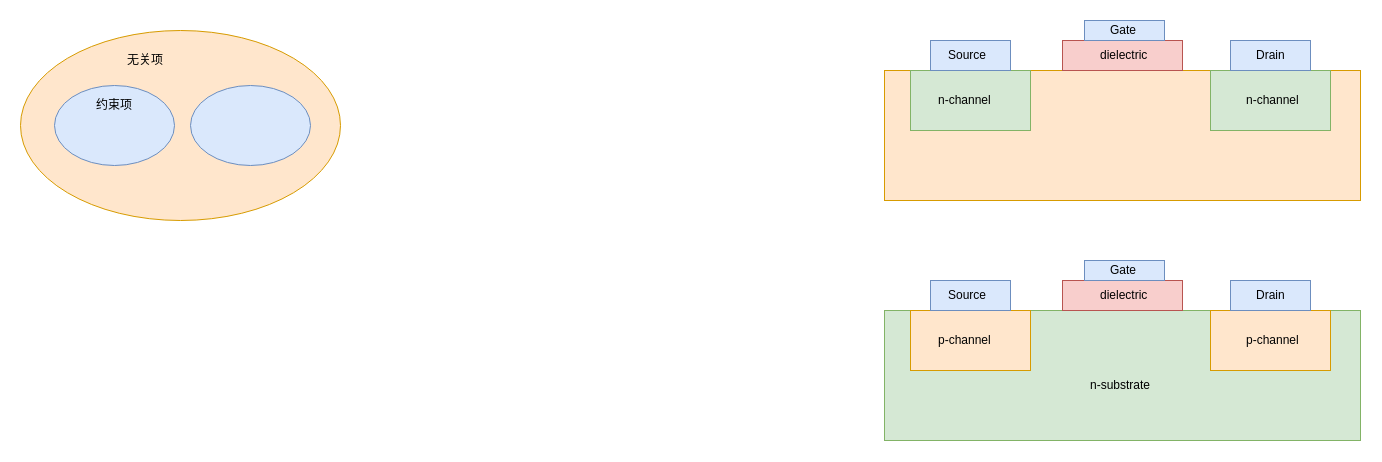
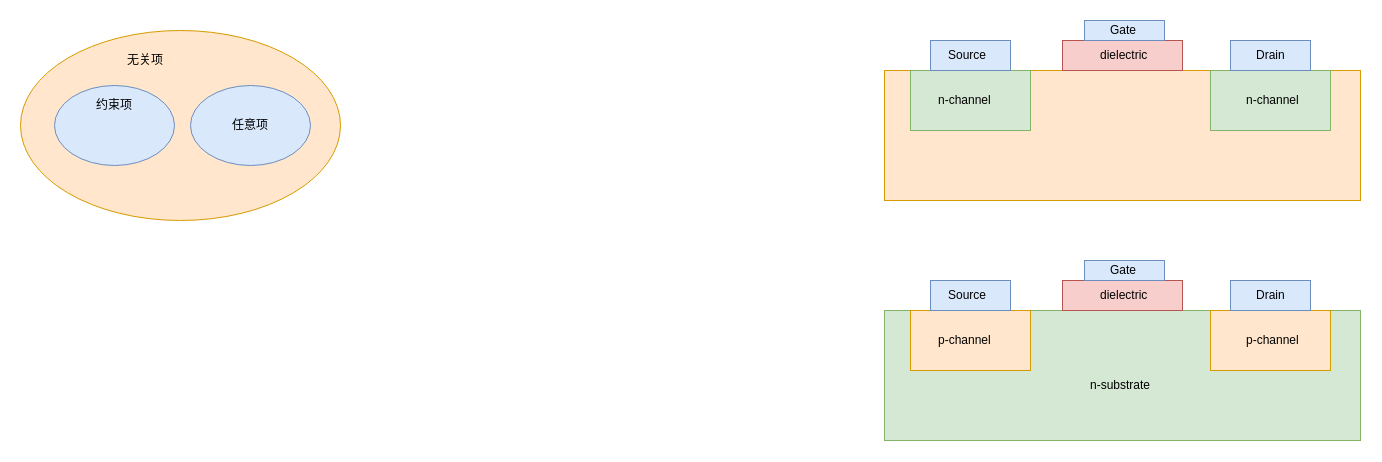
none -> (251, 126)
